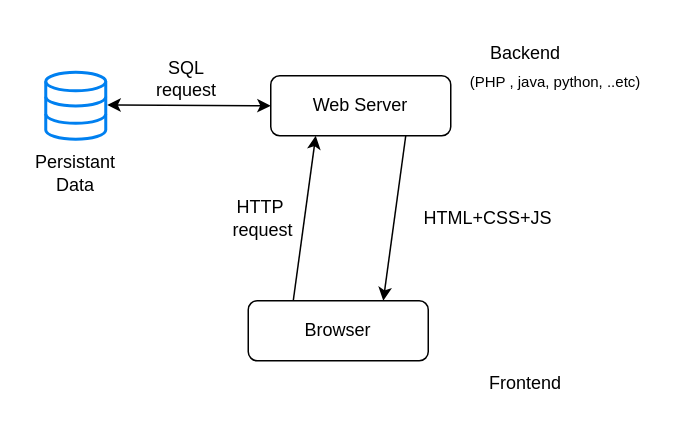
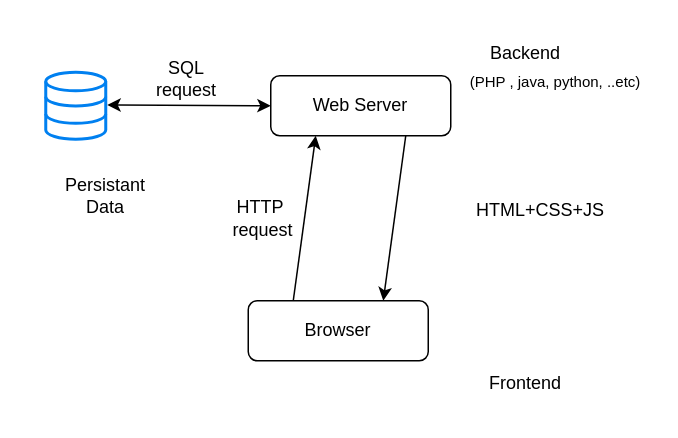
(76, 173) -> (106, 196)
(488, 218) -> (541, 211)
